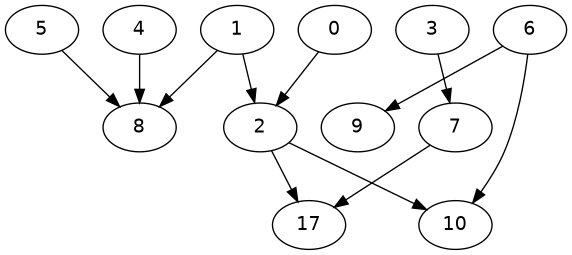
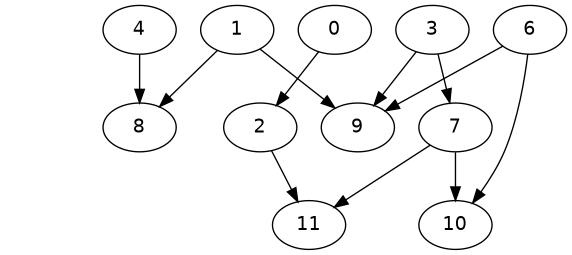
(42, 30) -> none
(247, 72) -> (290, 73)
none -> (399, 73)
(352, 173) -> (455, 170)
(309, 225) -> (309, 225)
